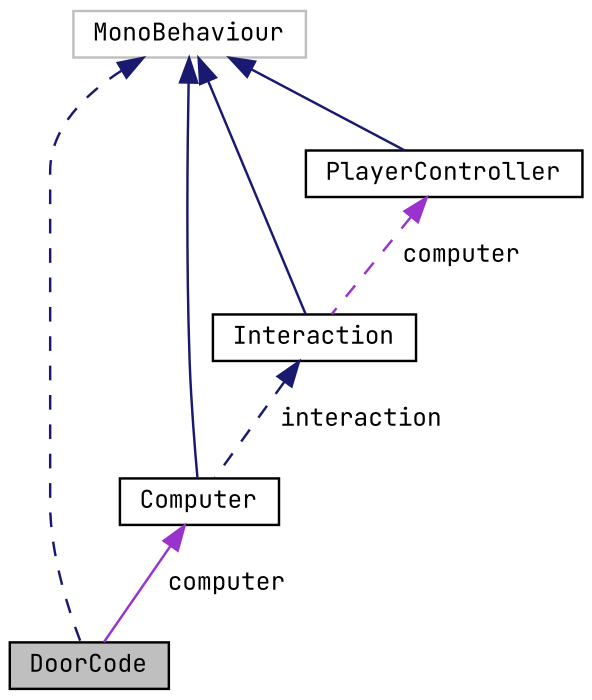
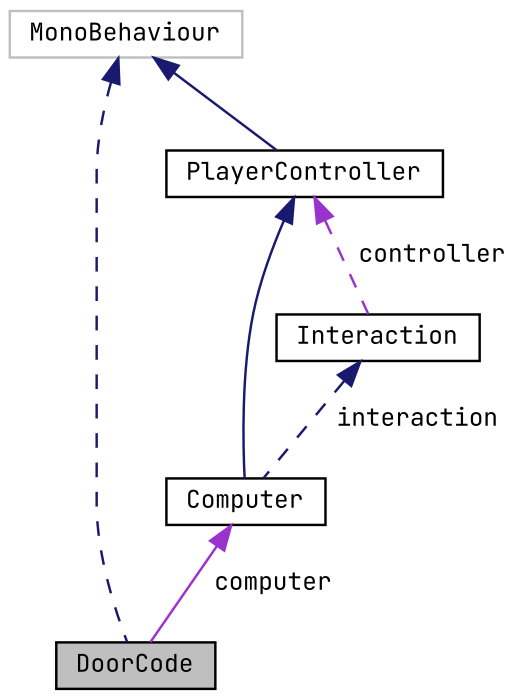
(257, 198) -> none
(455, 256) -> (426, 256)
(188, 281) -> (248, 347)
